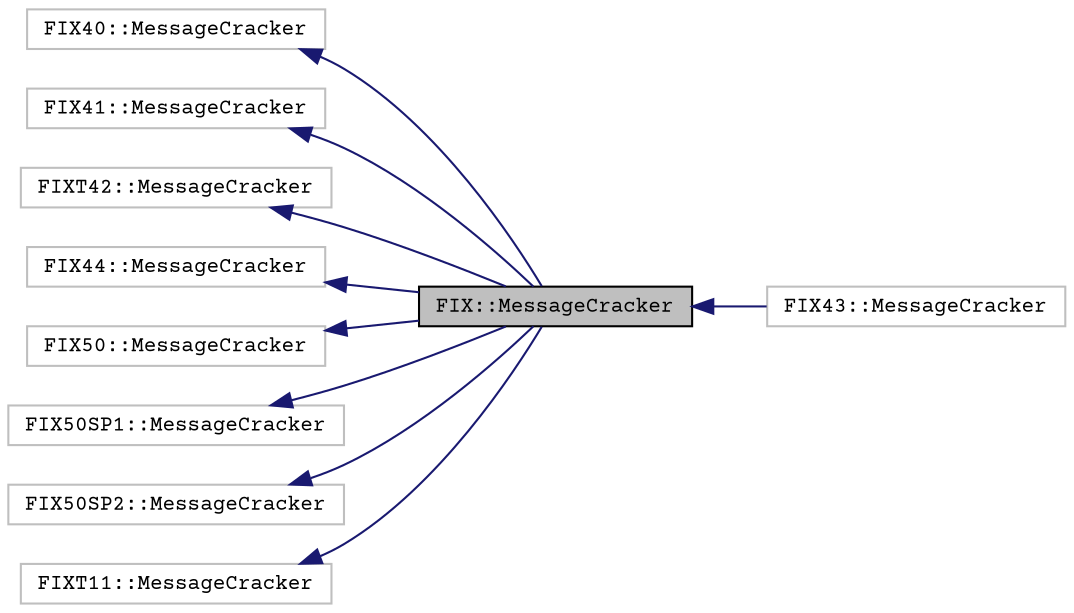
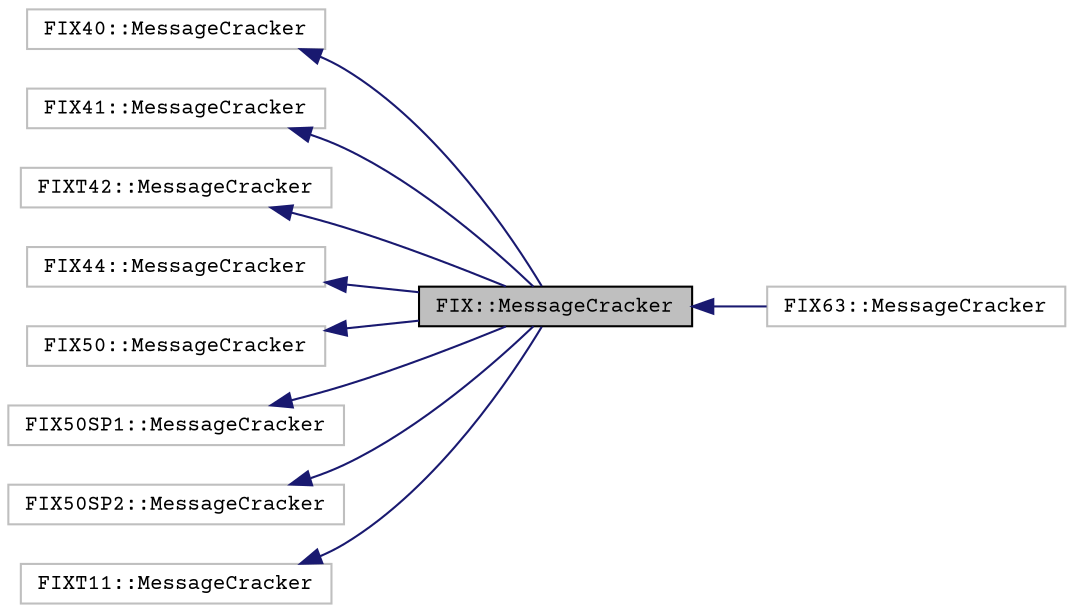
(916, 306) -> (916, 306)
